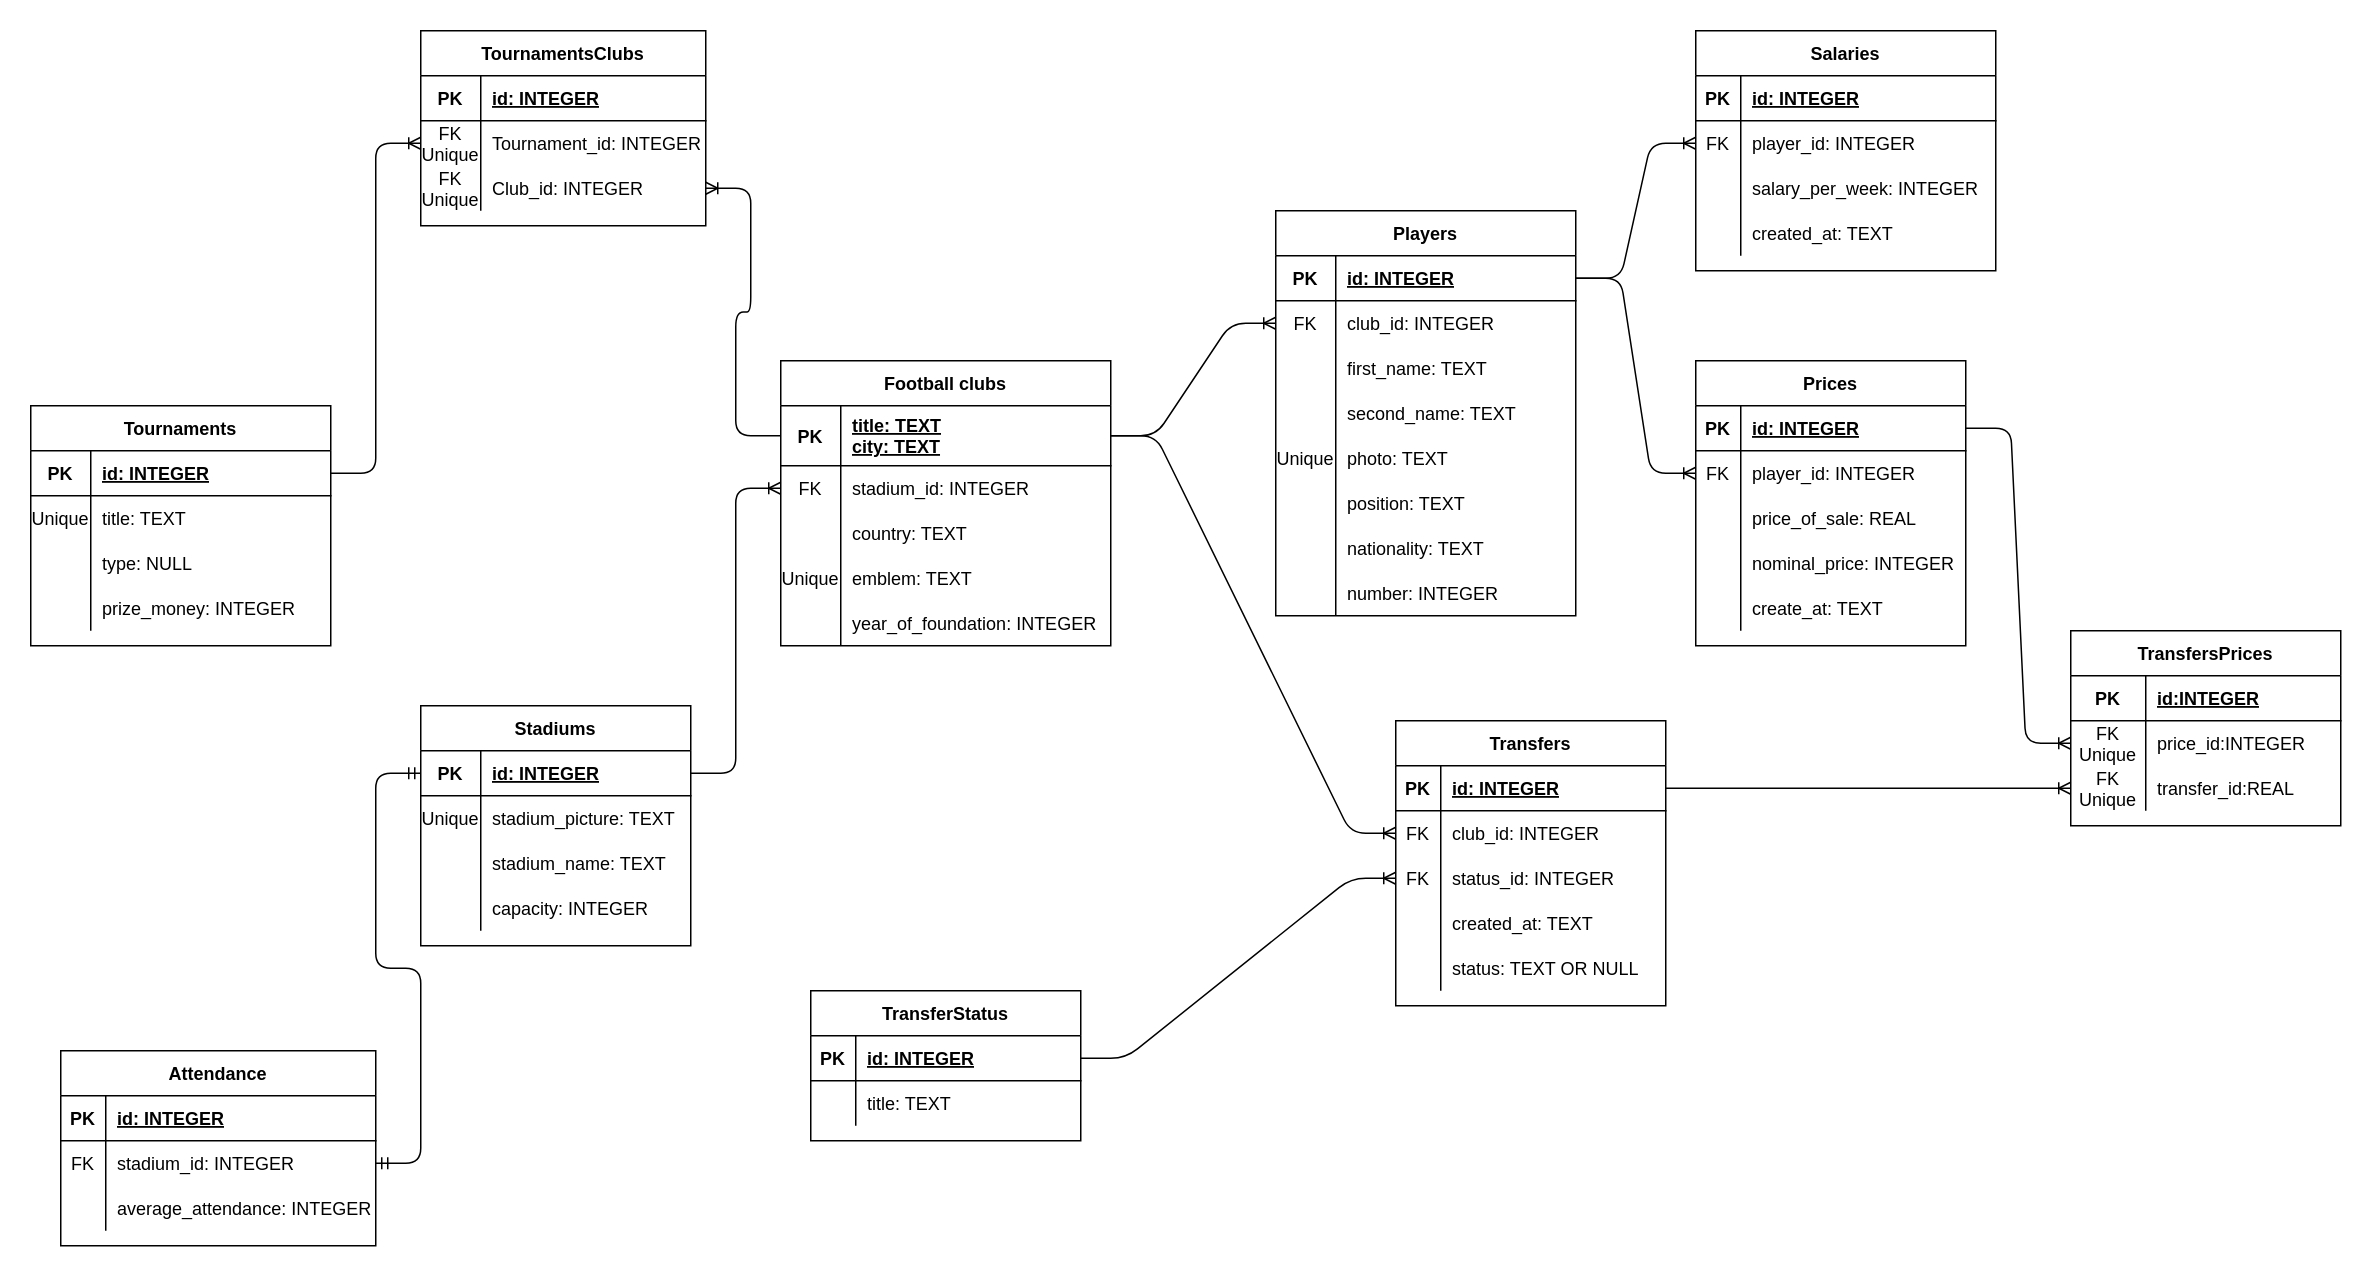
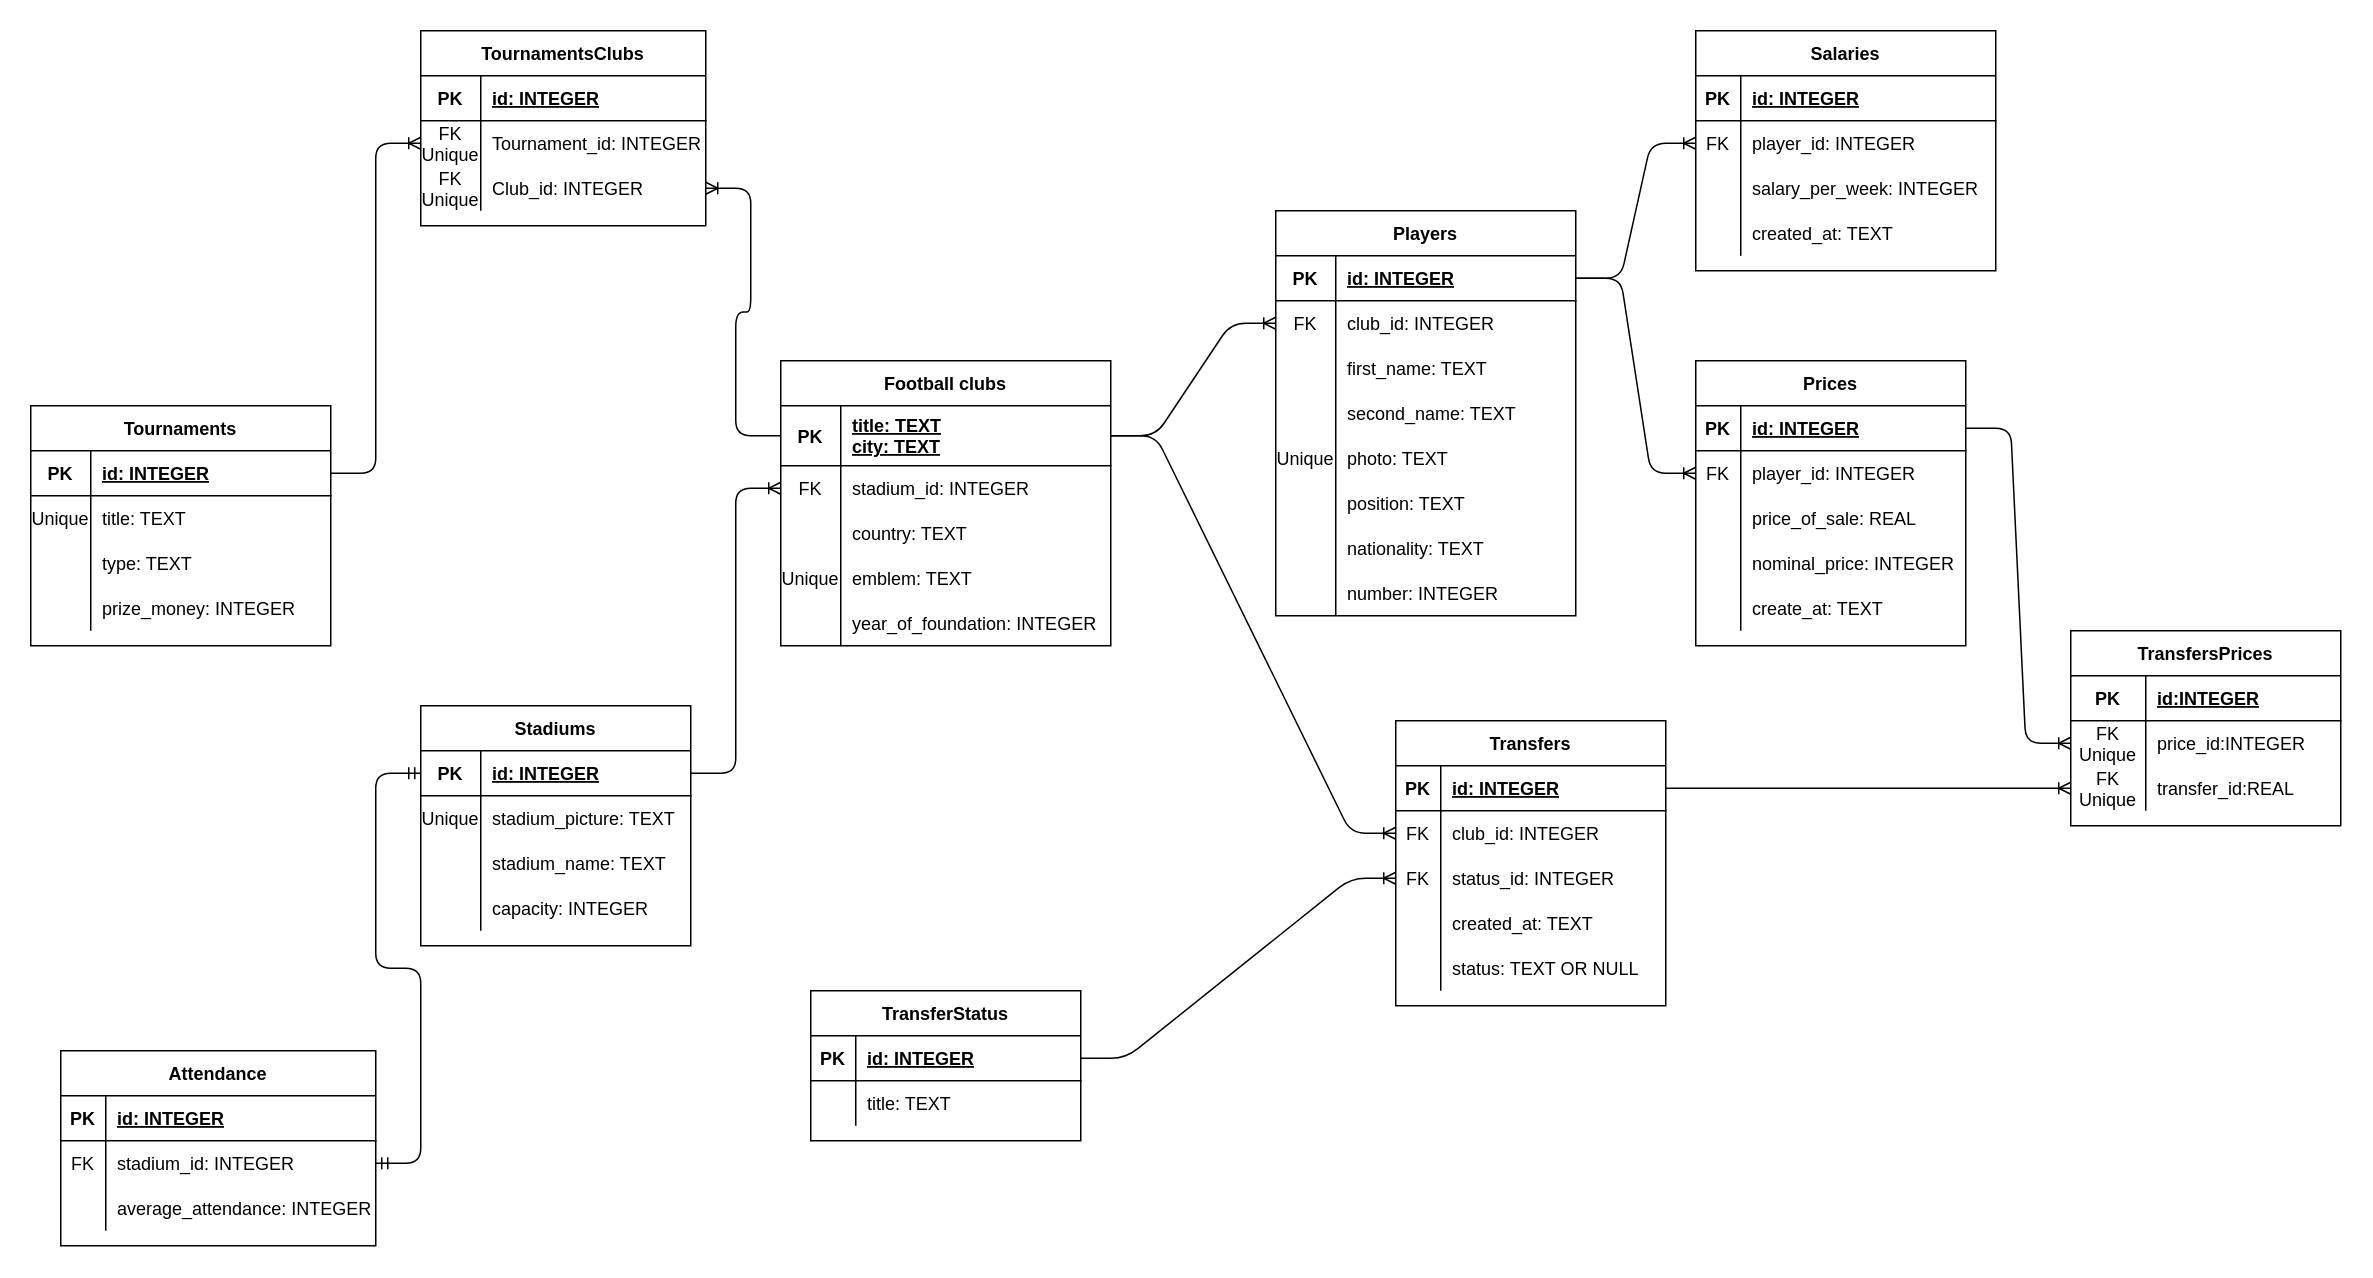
(148, 564) -> (148, 564)
